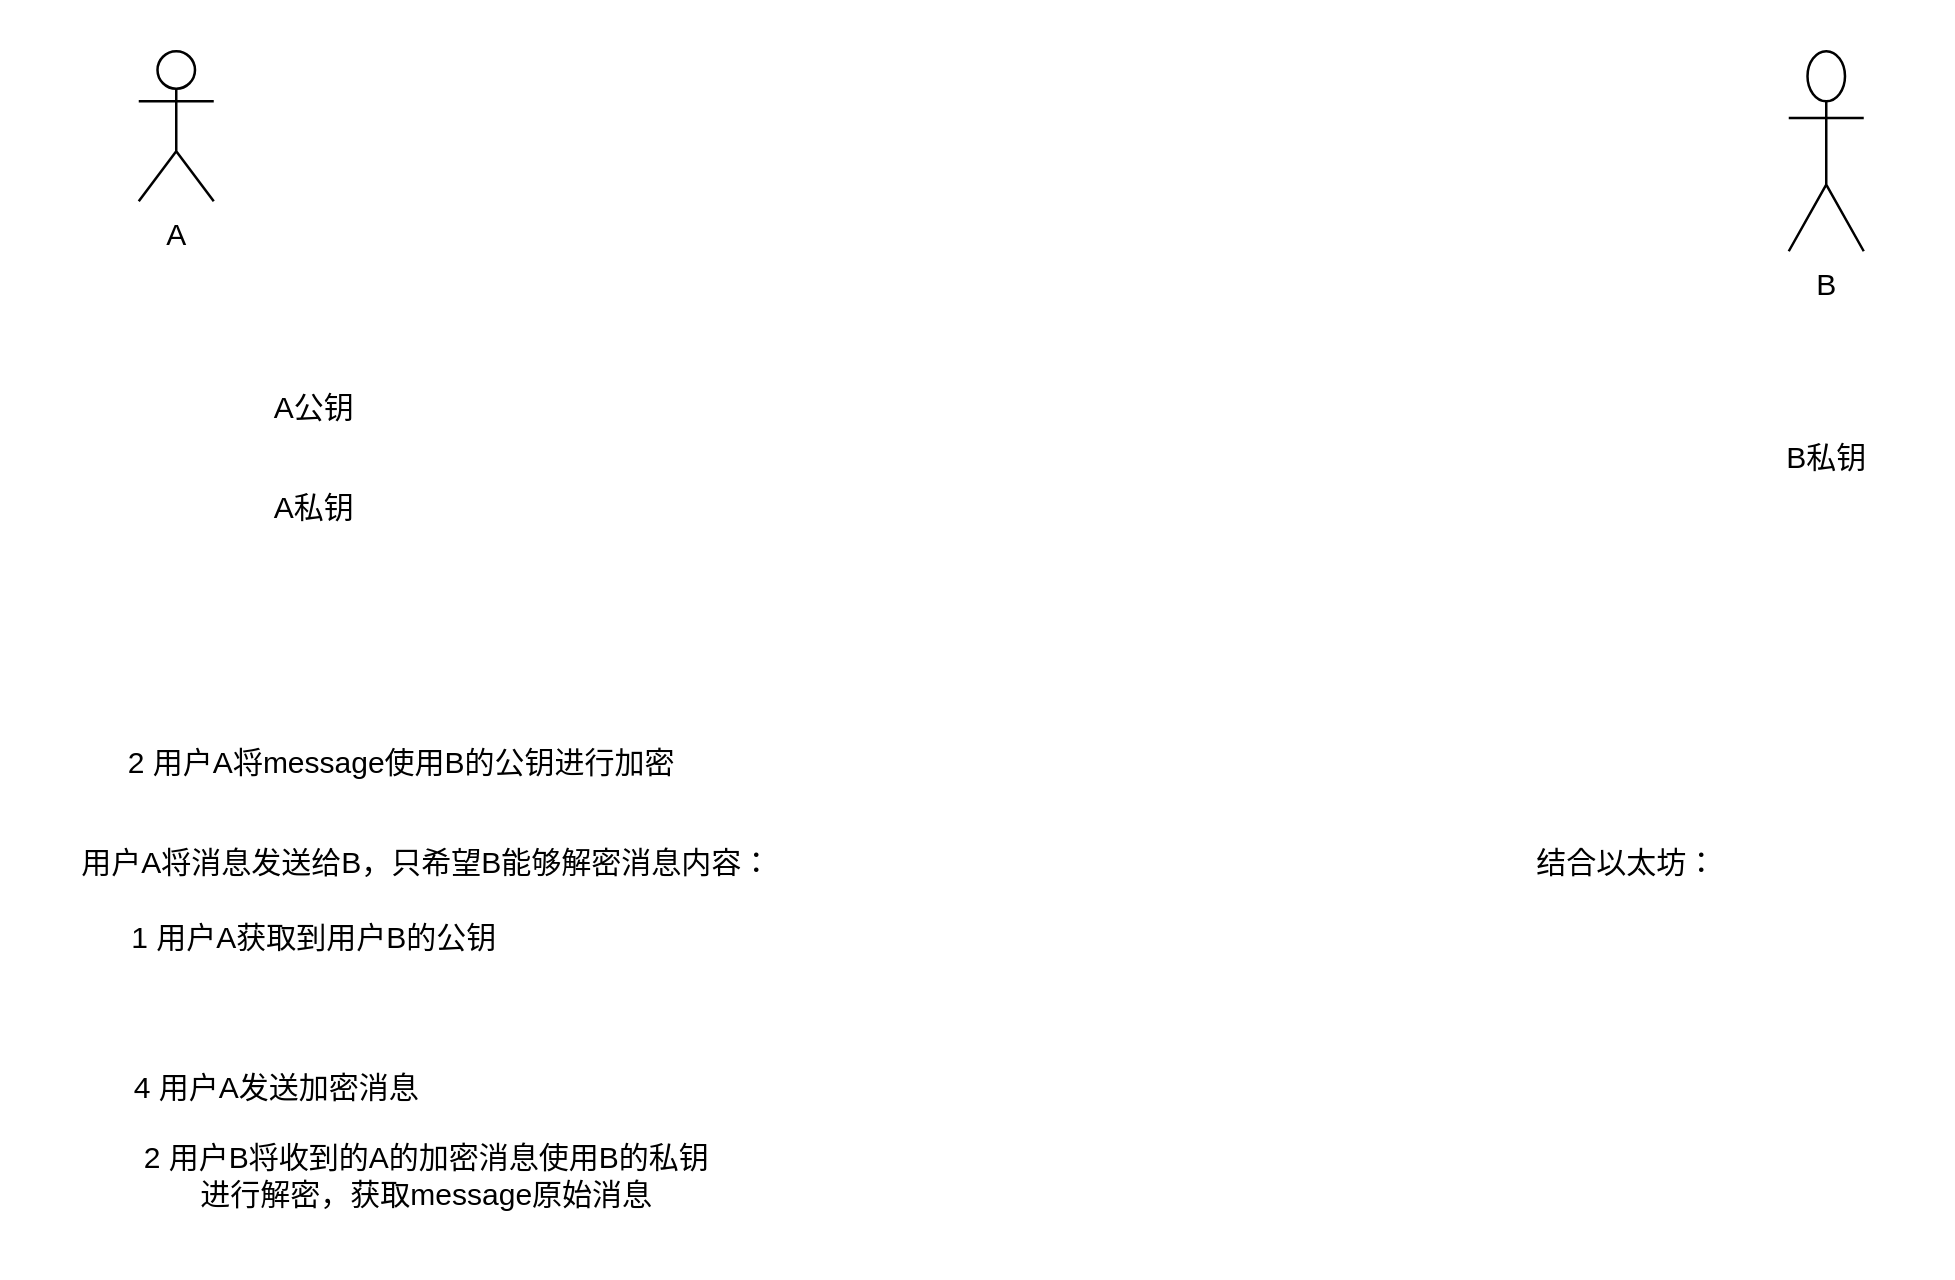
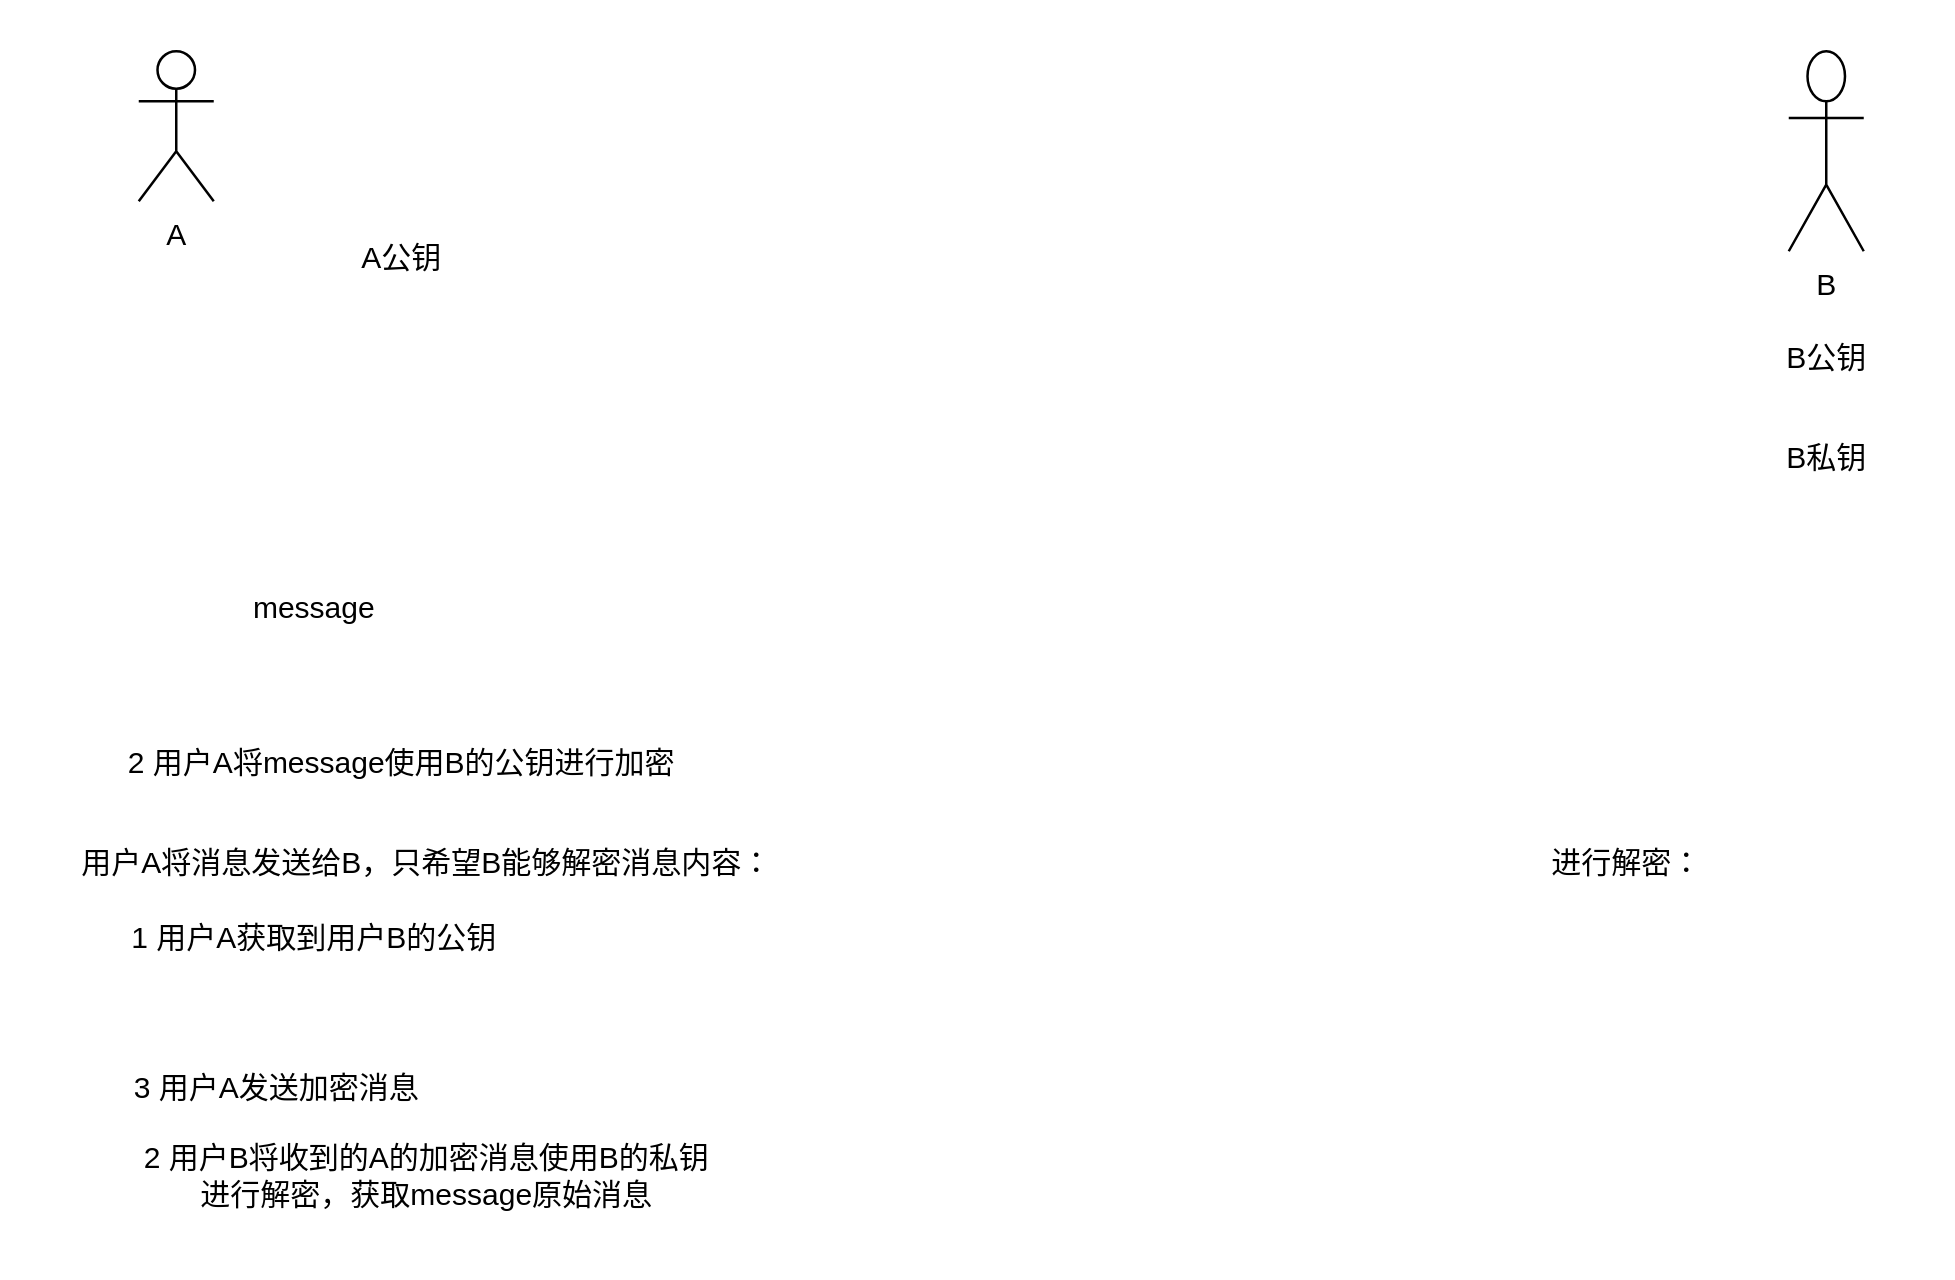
none -> (1826, 359)
(314, 409) -> (401, 259)
(314, 509) -> none
none -> (314, 609)
(1628, 864) -> (1628, 864)
(278, 1089) -> (278, 1089)
